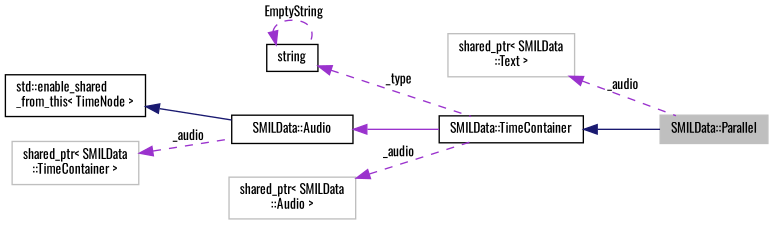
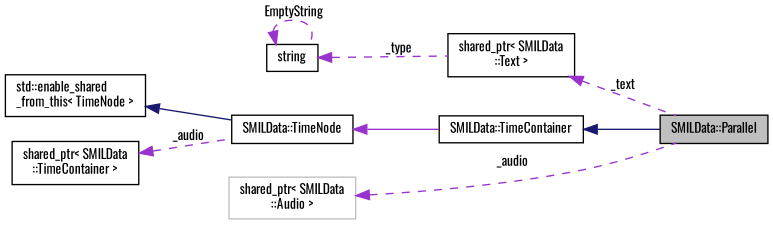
(511, 55) -> (511, 55)
(622, 86) -> (622, 86)
(401, 93) -> (390, 57)
(292, 129) -> (292, 129)
(714, 129) -> (714, 129)
(419, 158) -> (525, 180)
(75, 163) -> (75, 163)
